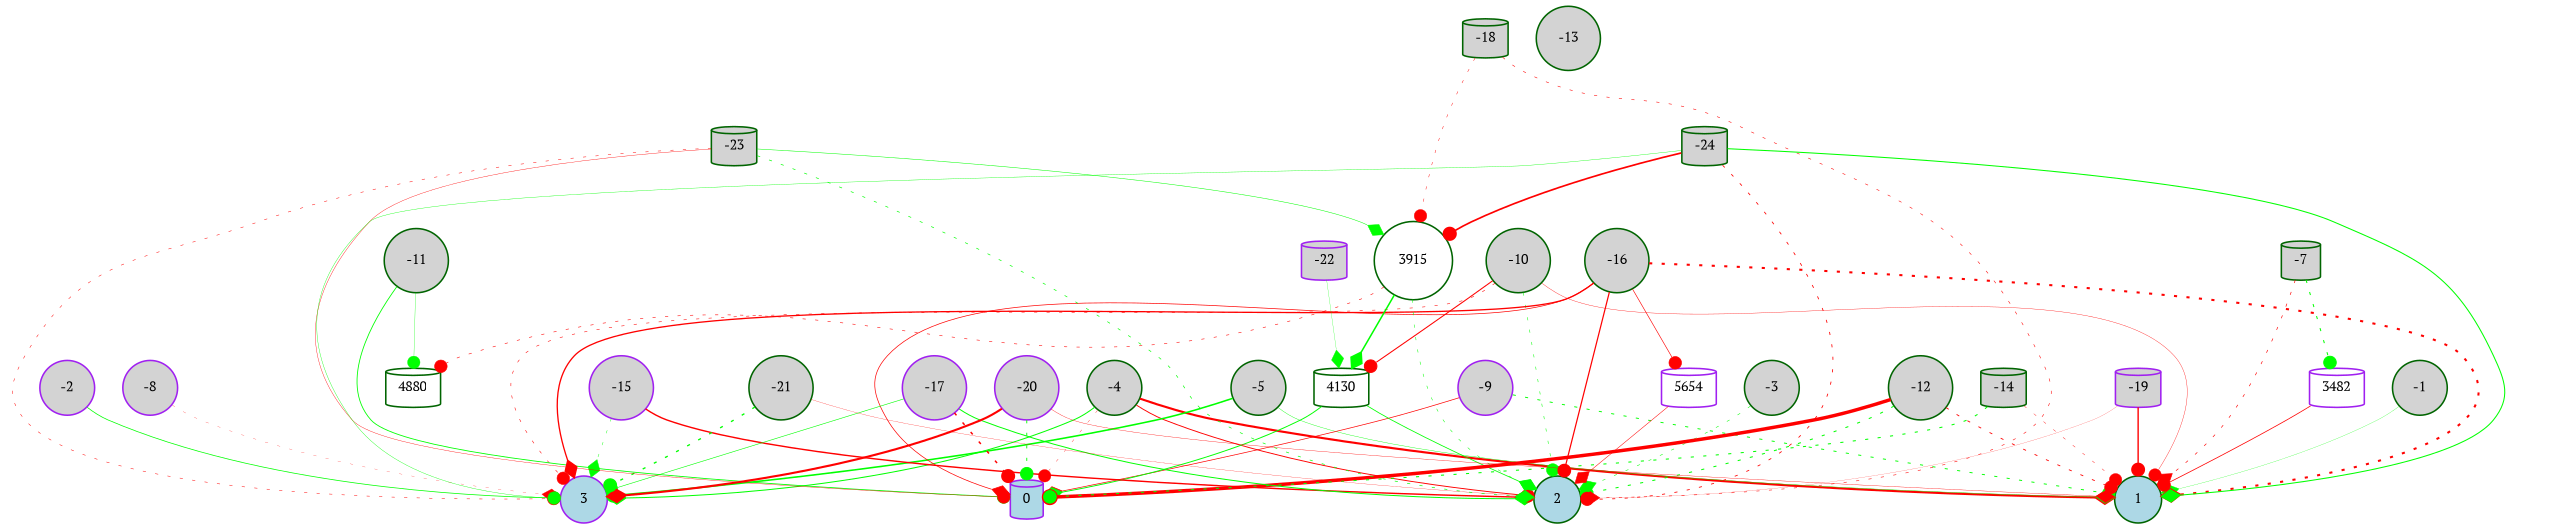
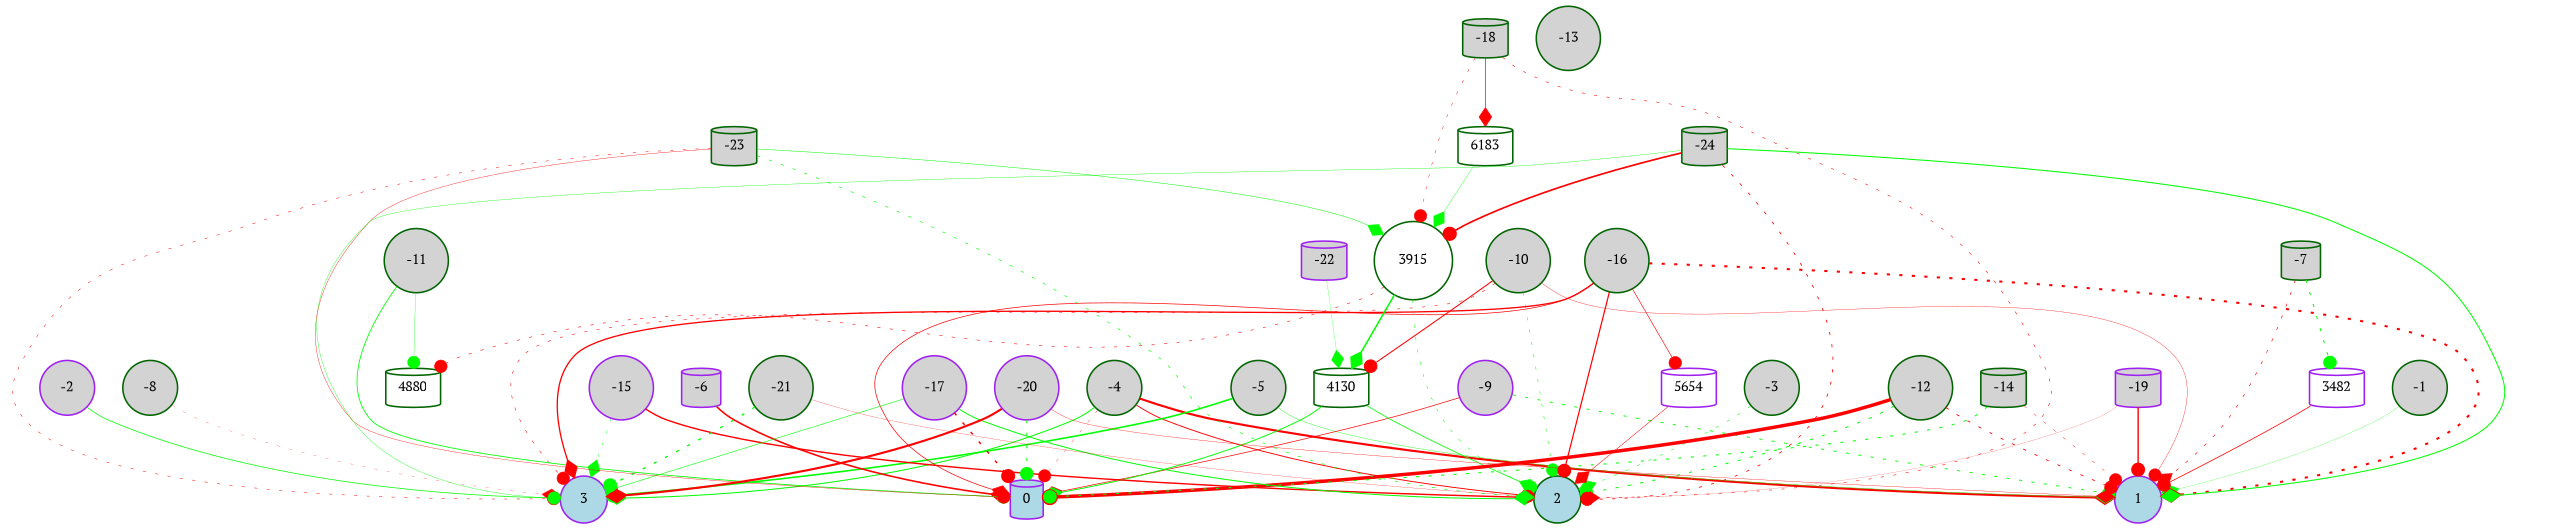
none -> (1485, 146)
(150, 388) -> (150, 388)
none -> (701, 388)
(1442, 418) -> (1442, 418)
(2138, 500) -> (2138, 500)
